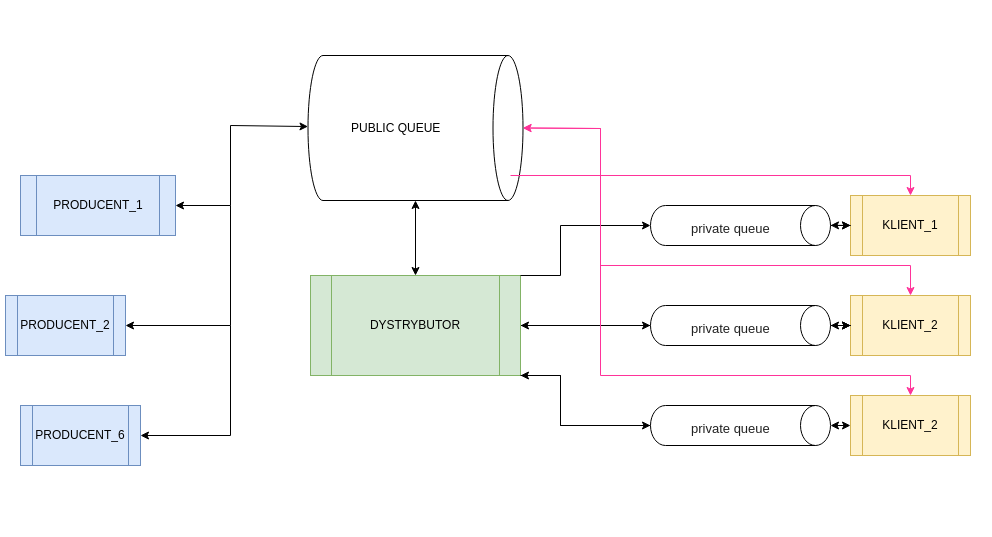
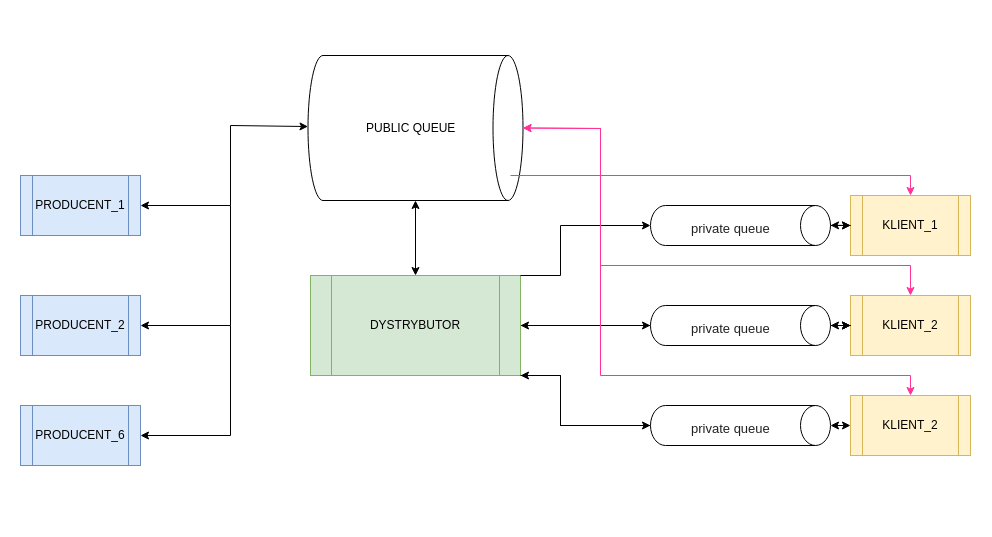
(401, 128) -> (416, 128)
(98, 206) -> (81, 206)
(66, 326) -> (81, 326)
